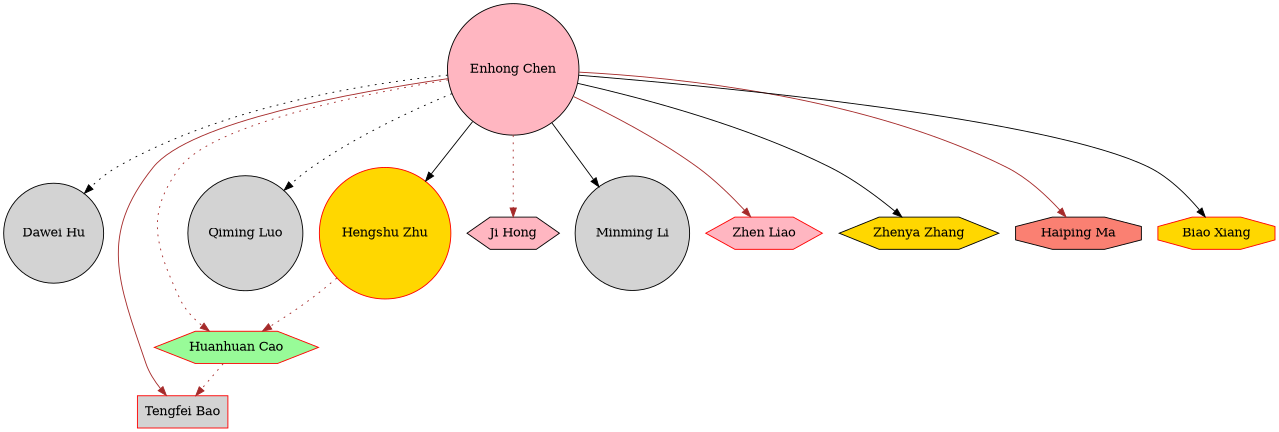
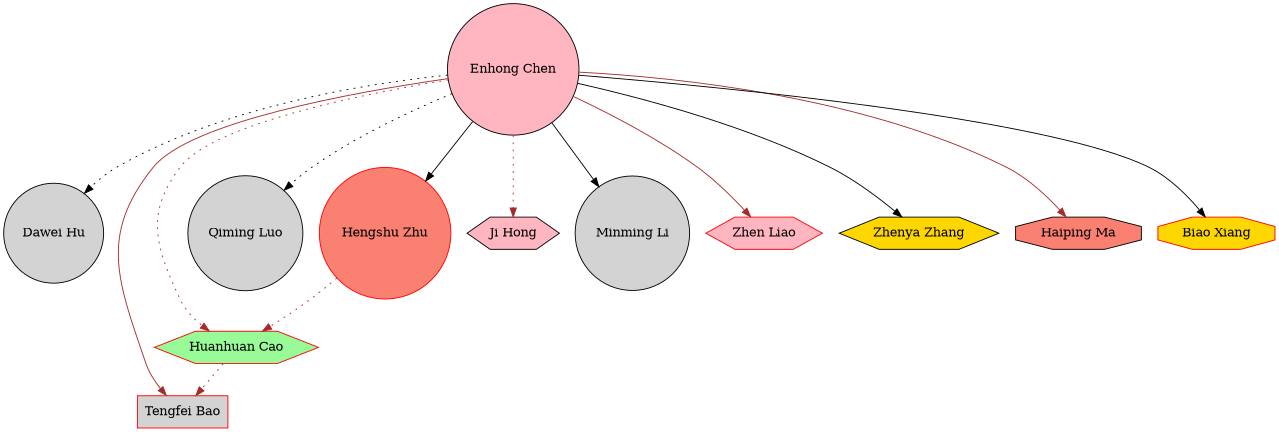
(385, 233) -> (385, 233)
